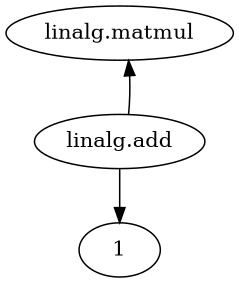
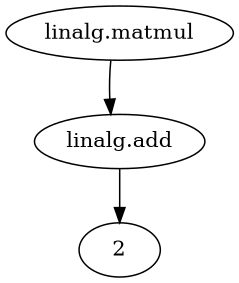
(130, 95) -> (110, 80)
(120, 250) -> (120, 250)
